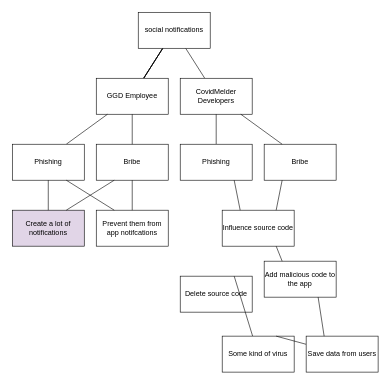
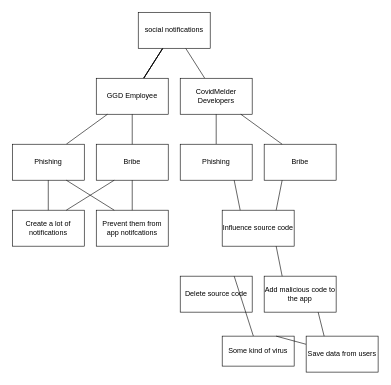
(48, 228) -> (48, 228)
(300, 279) -> (300, 294)
(258, 354) -> (258, 351)
